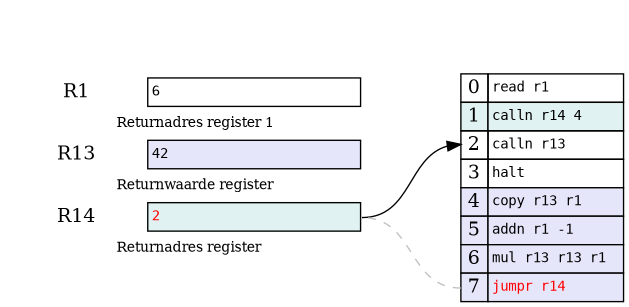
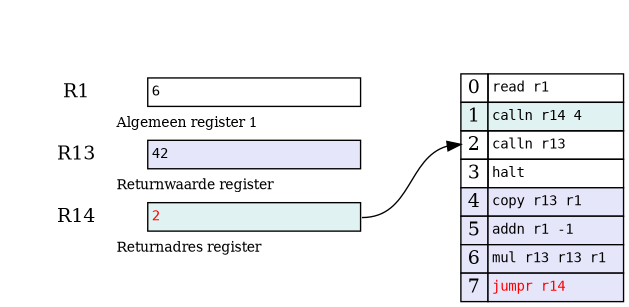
(195, 123) -> (187, 123)
(411, 253) -> none
